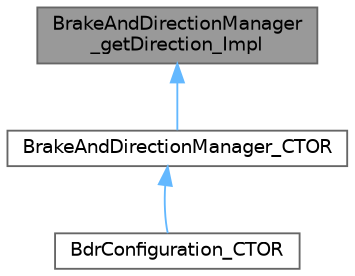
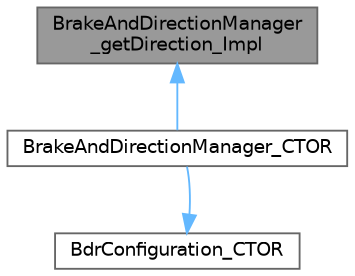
(165, 209) -> (190, 190)
